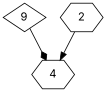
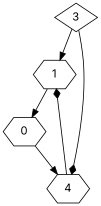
(25, 17) -> (76, 17)
(82, 17) -> (25, 132)
none -> (55, 75)
